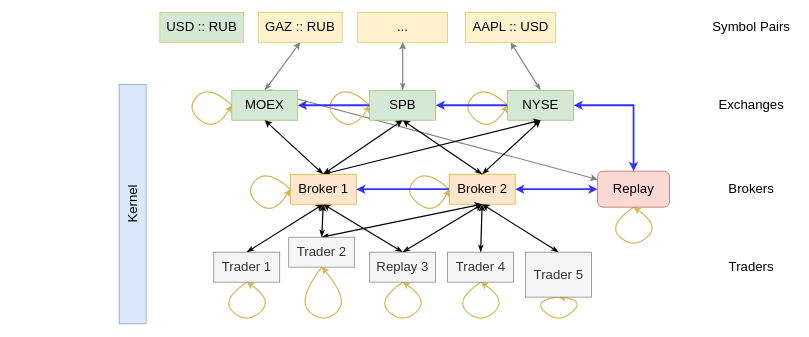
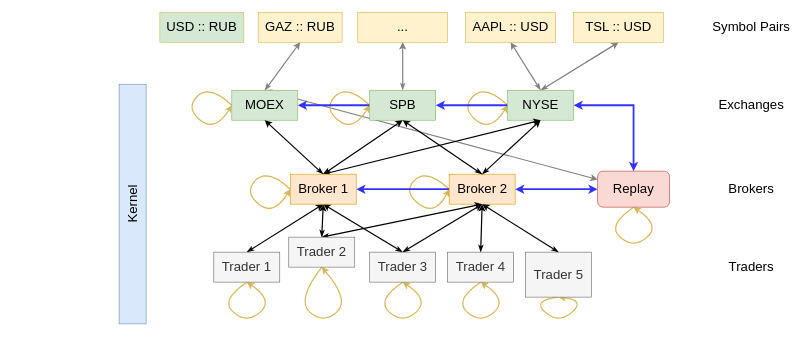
none -> (619, 27)
none -> (579, 67)
(403, 267) -> (403, 267)
